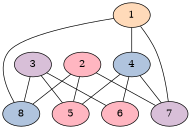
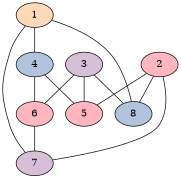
(151, 89) -> (35, 139)
